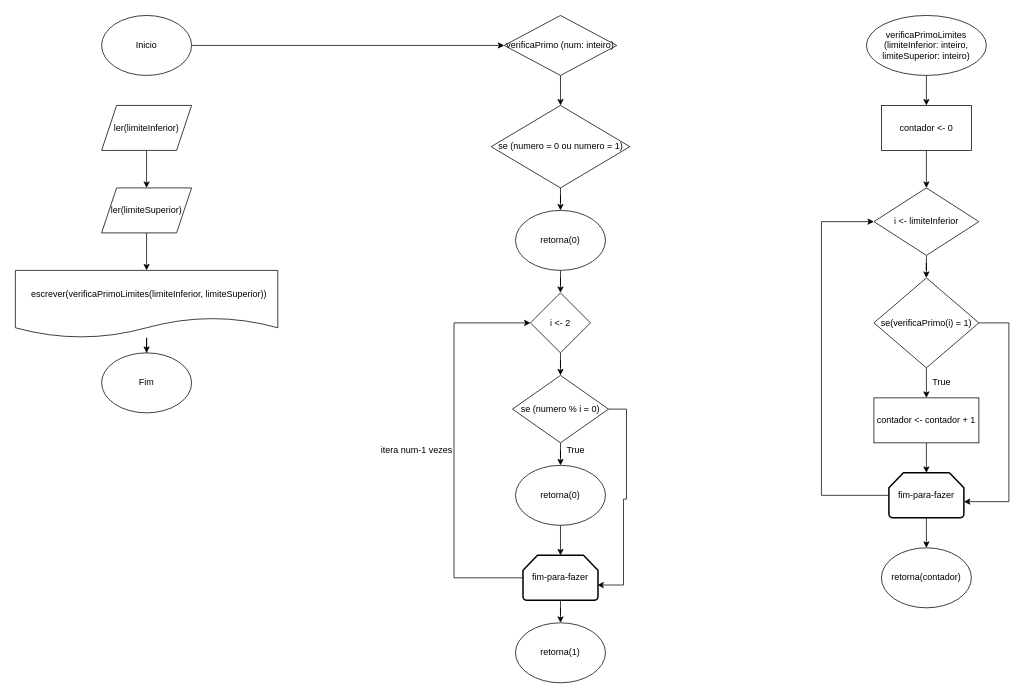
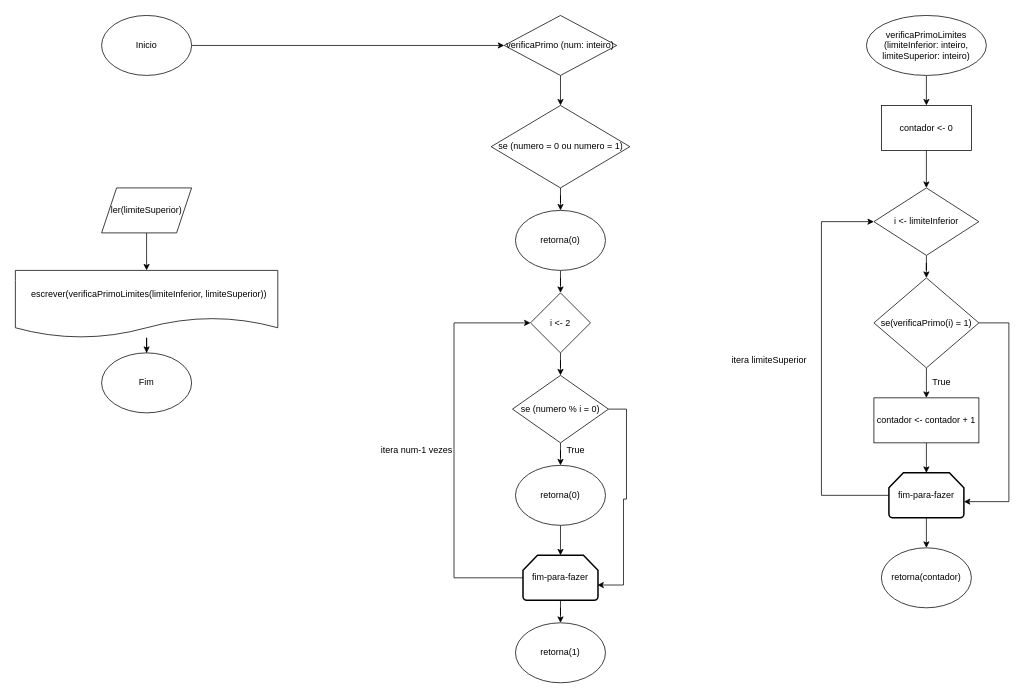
(147, 128) -> none
(147, 167) -> none
none -> (769, 360)
